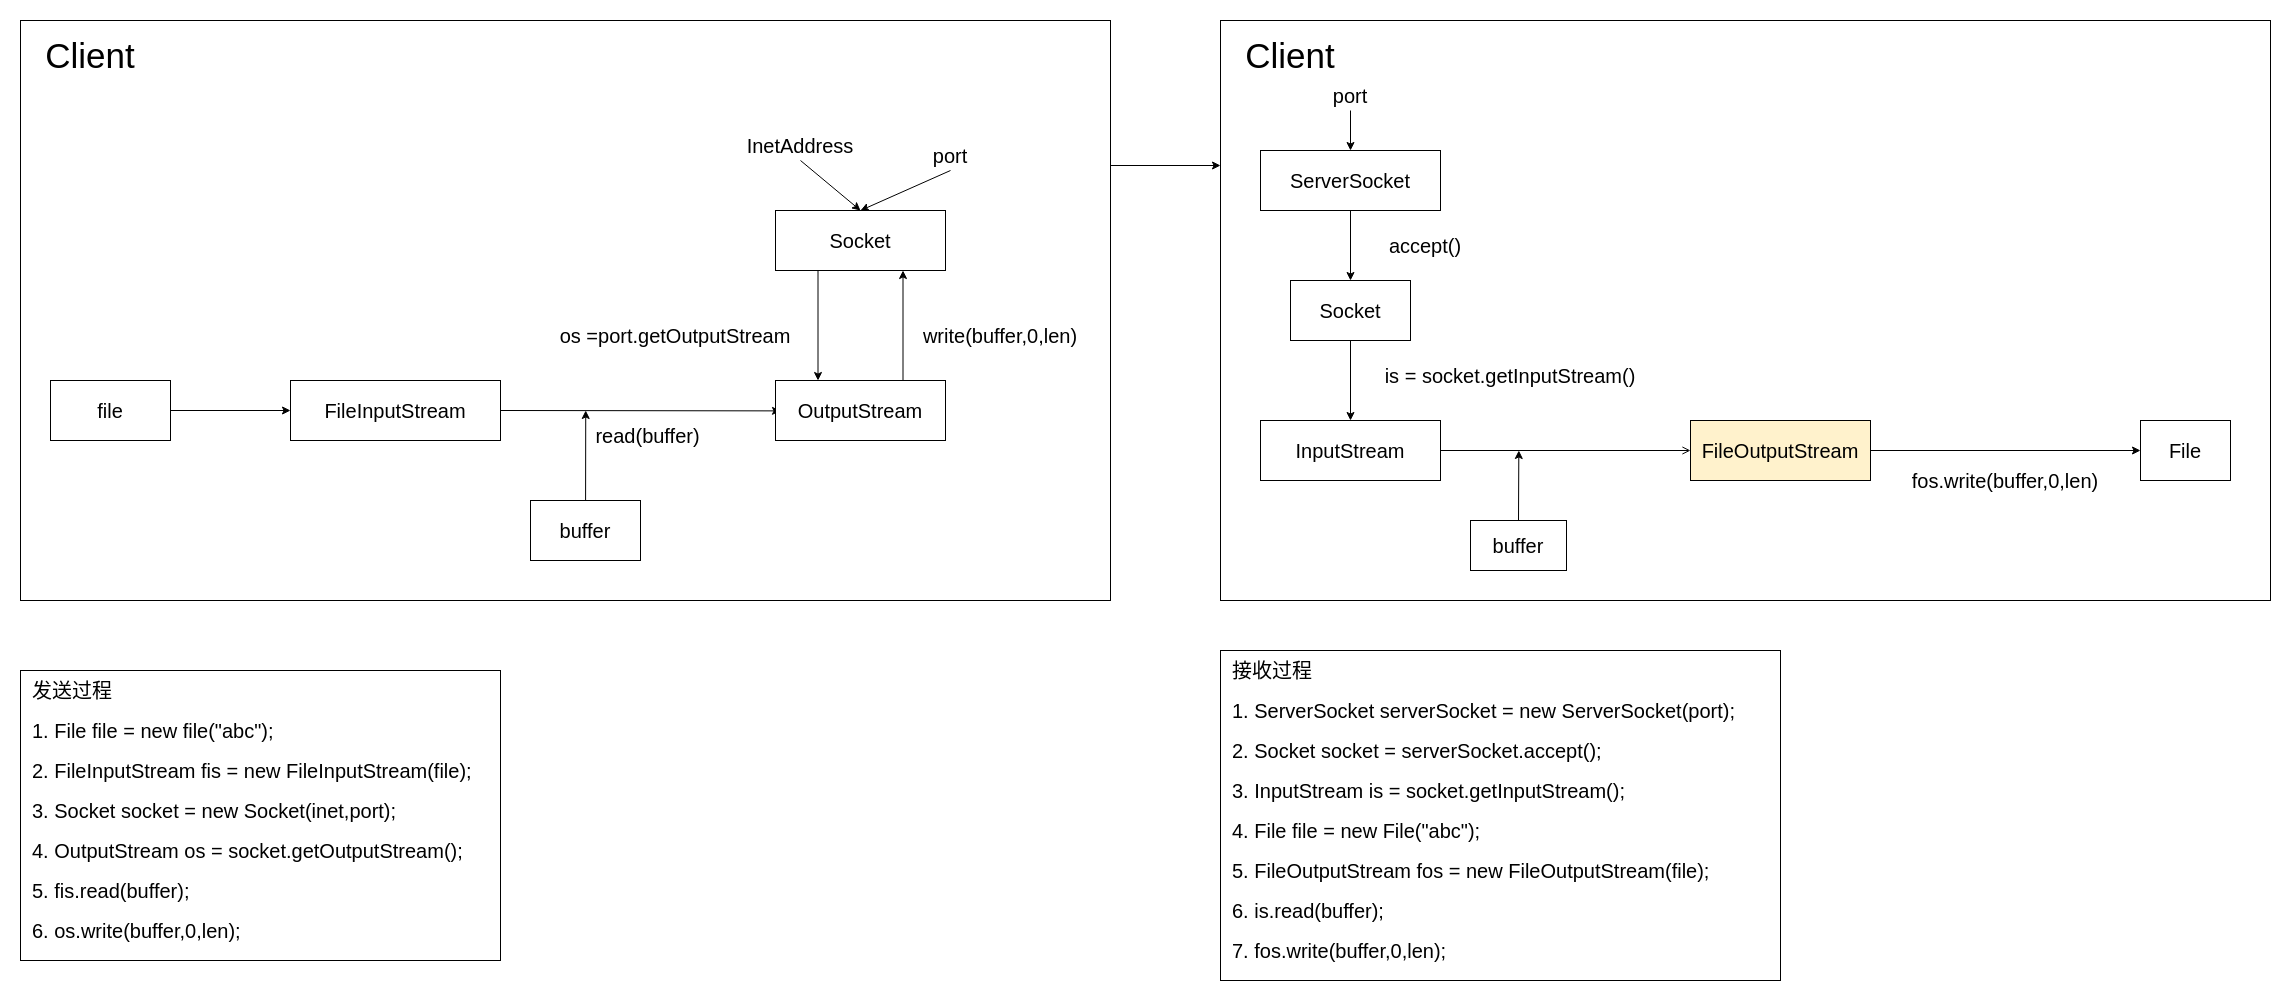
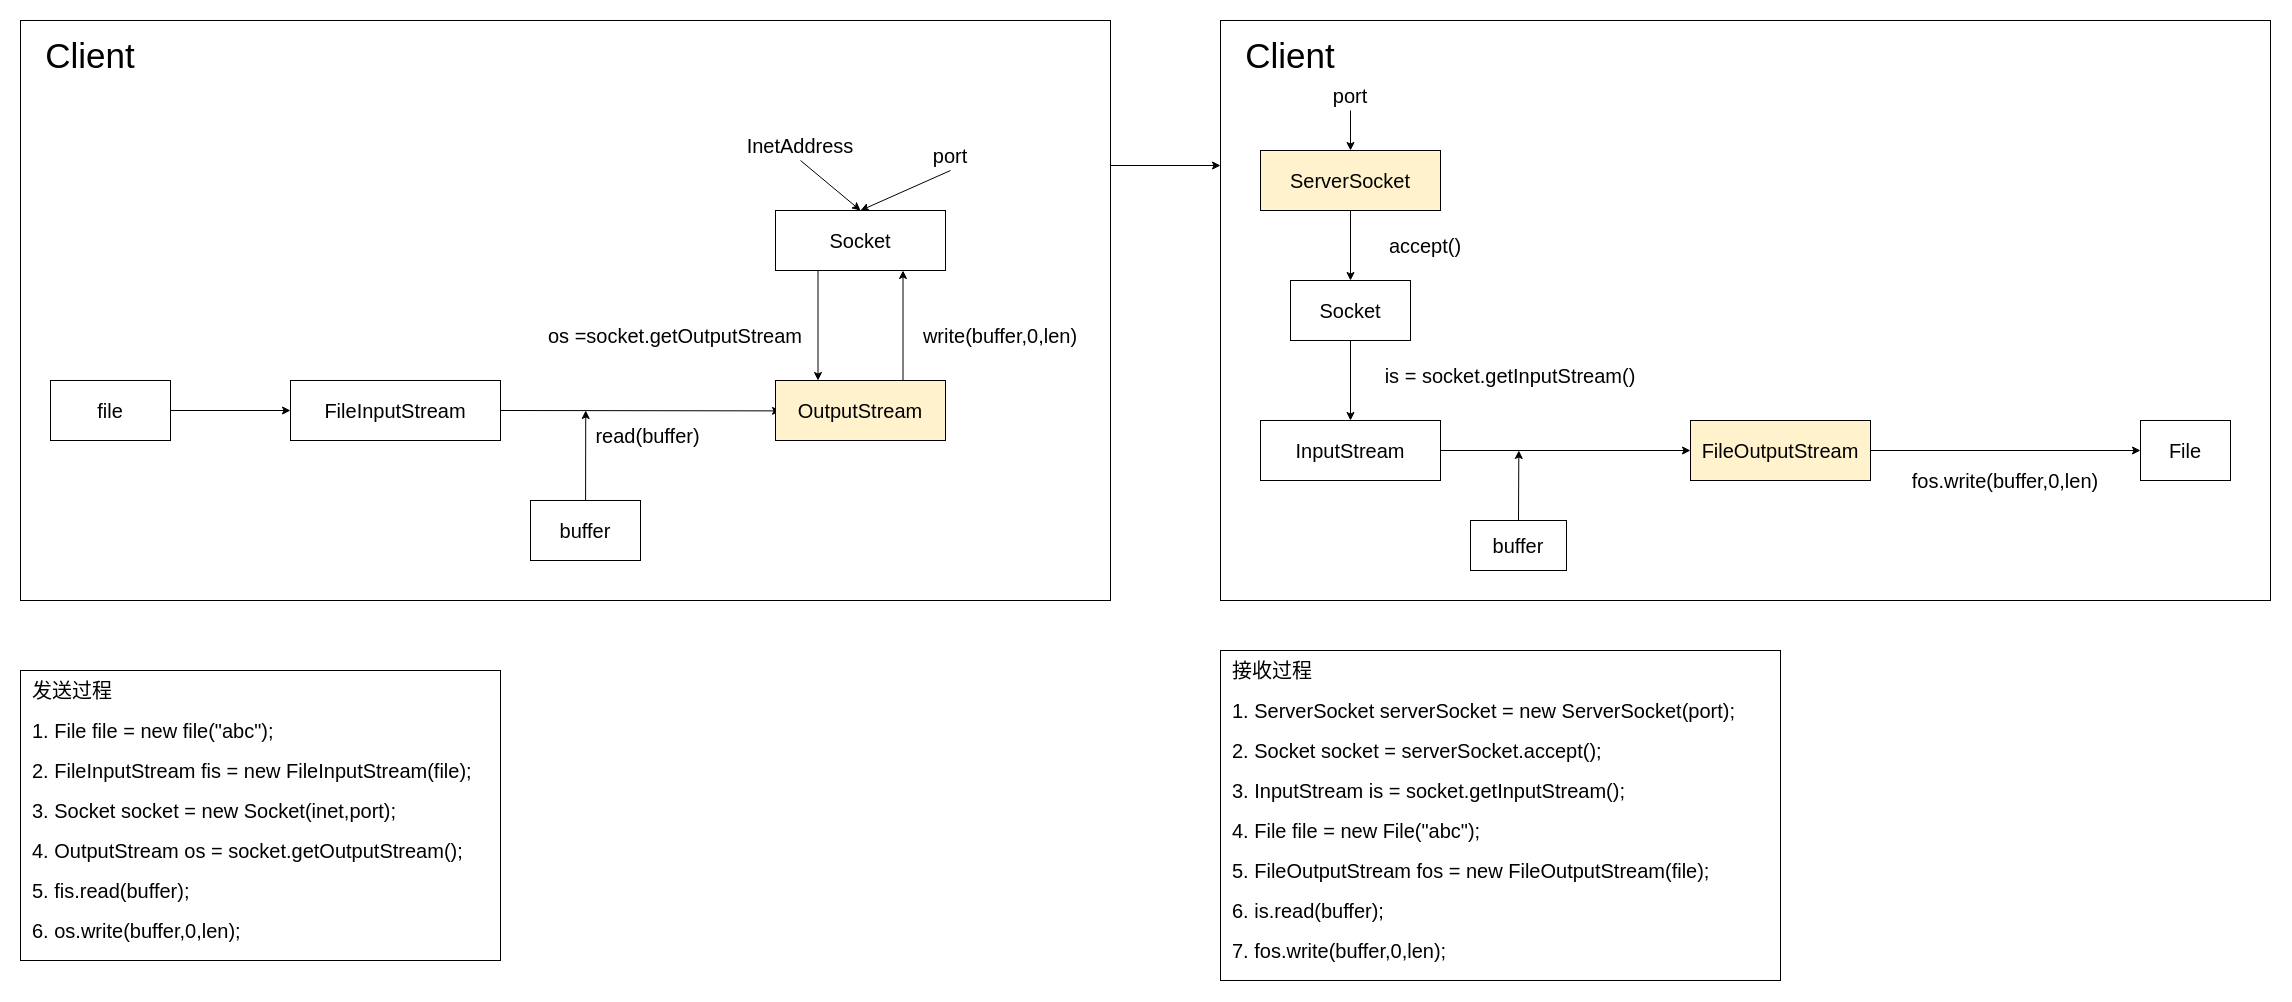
(1351, 181) -> (1351, 181)
(676, 336) -> (676, 336)
(861, 411) -> (861, 411)
(1684, 451) -> (1682, 451)
